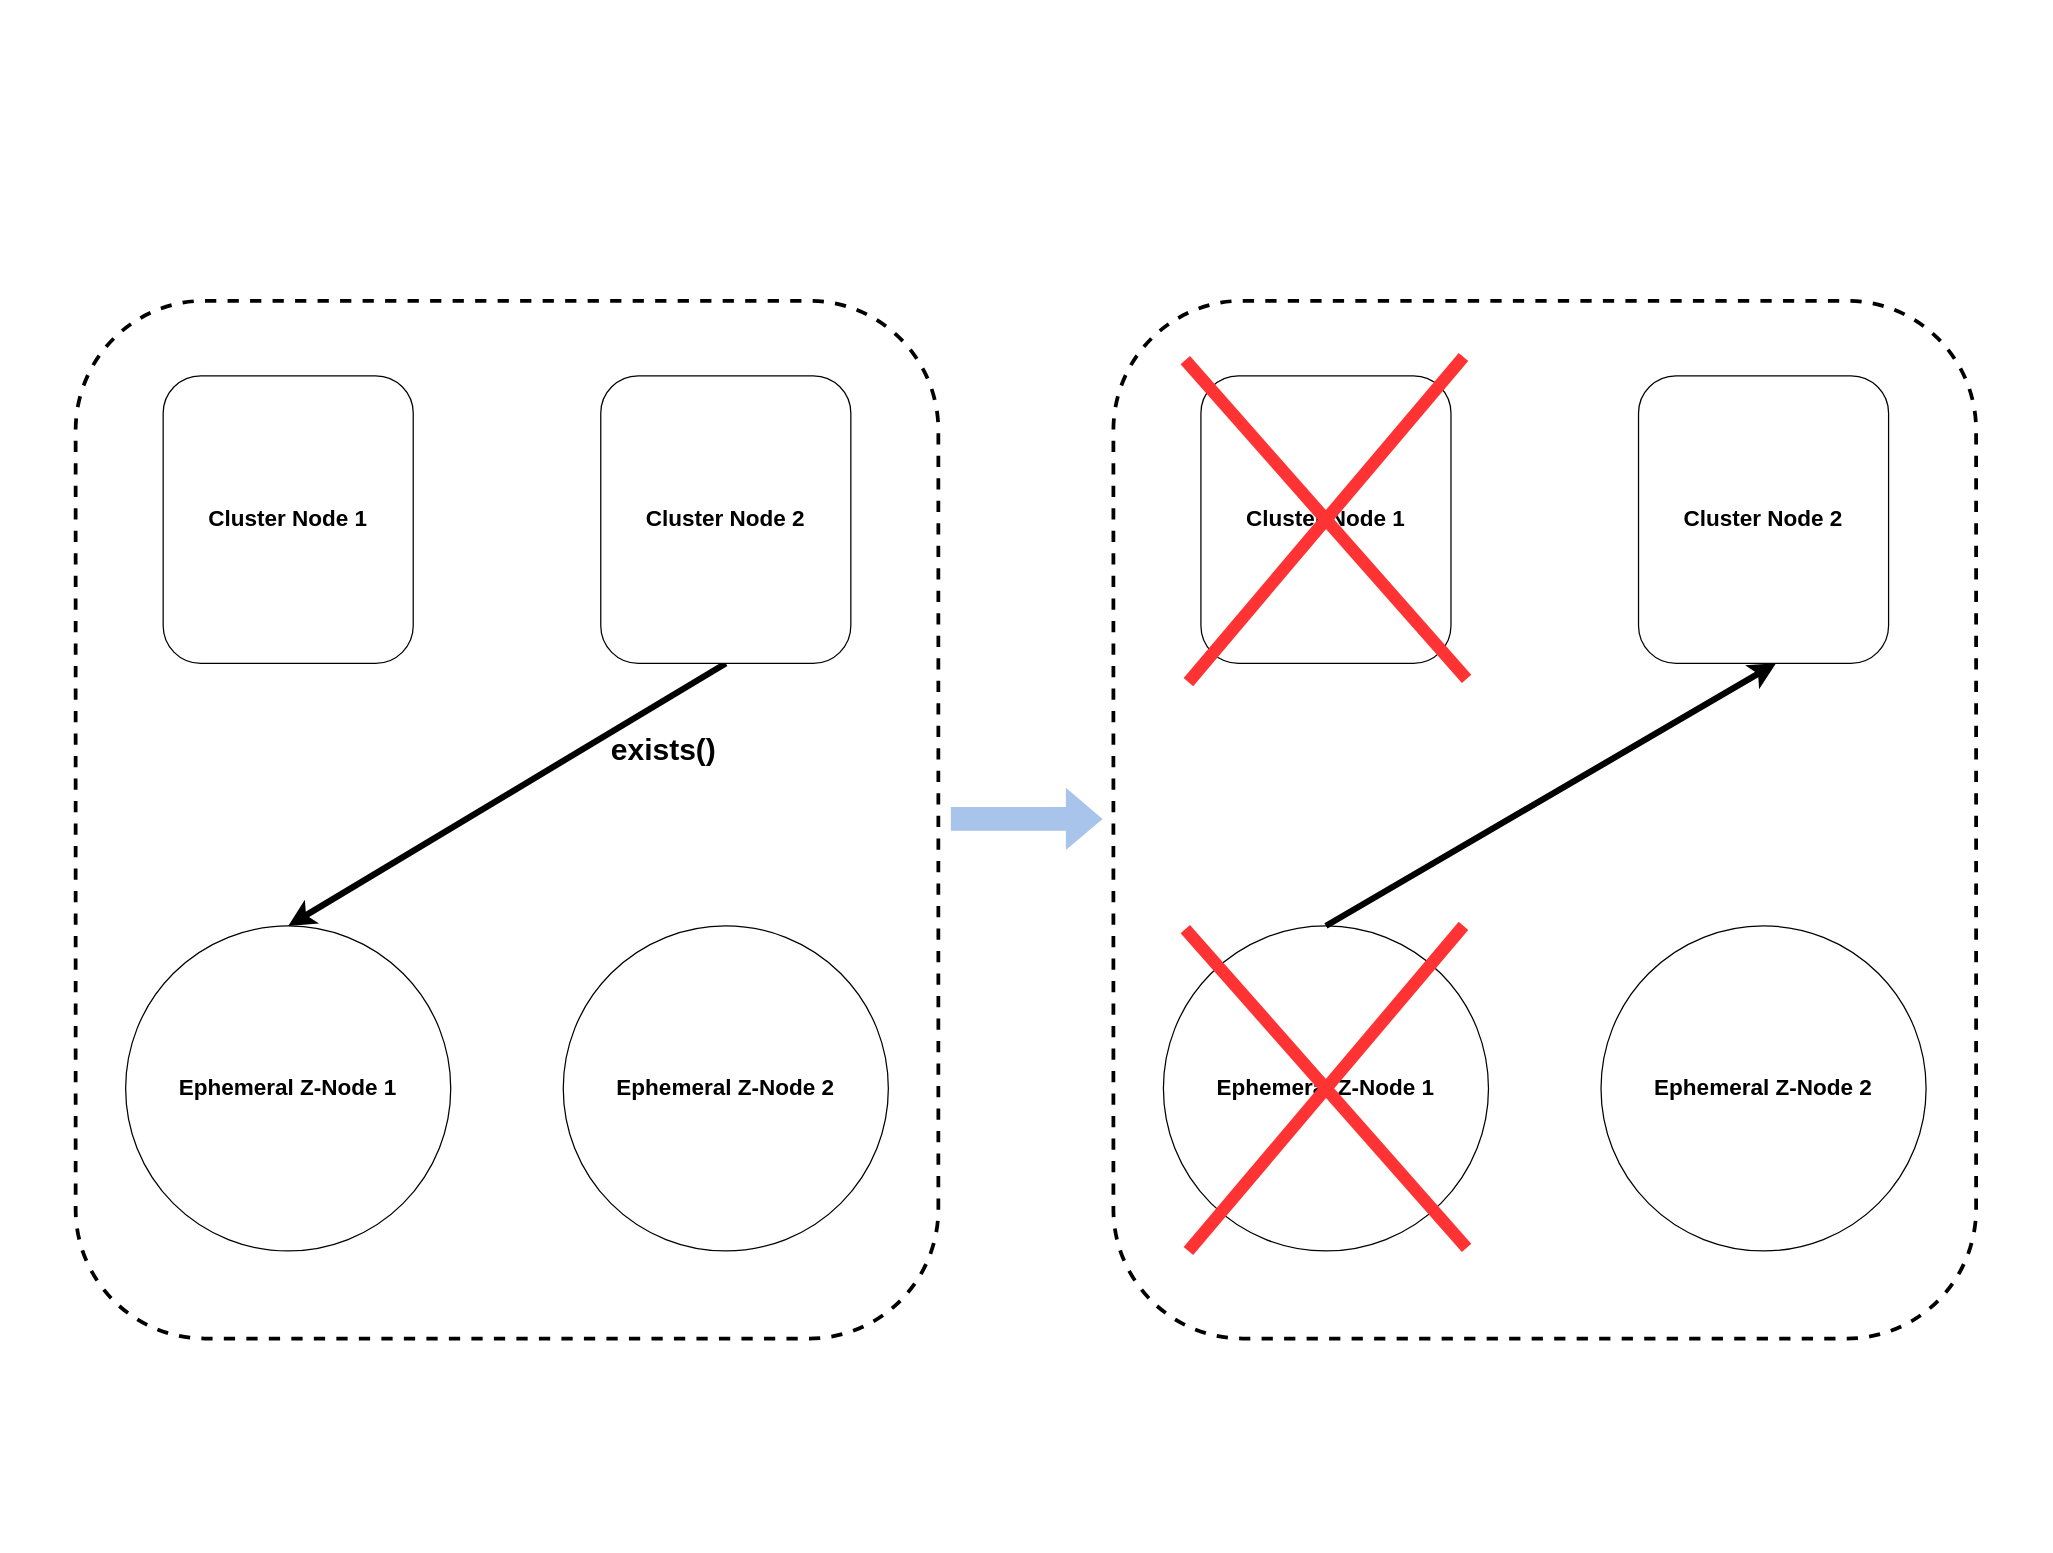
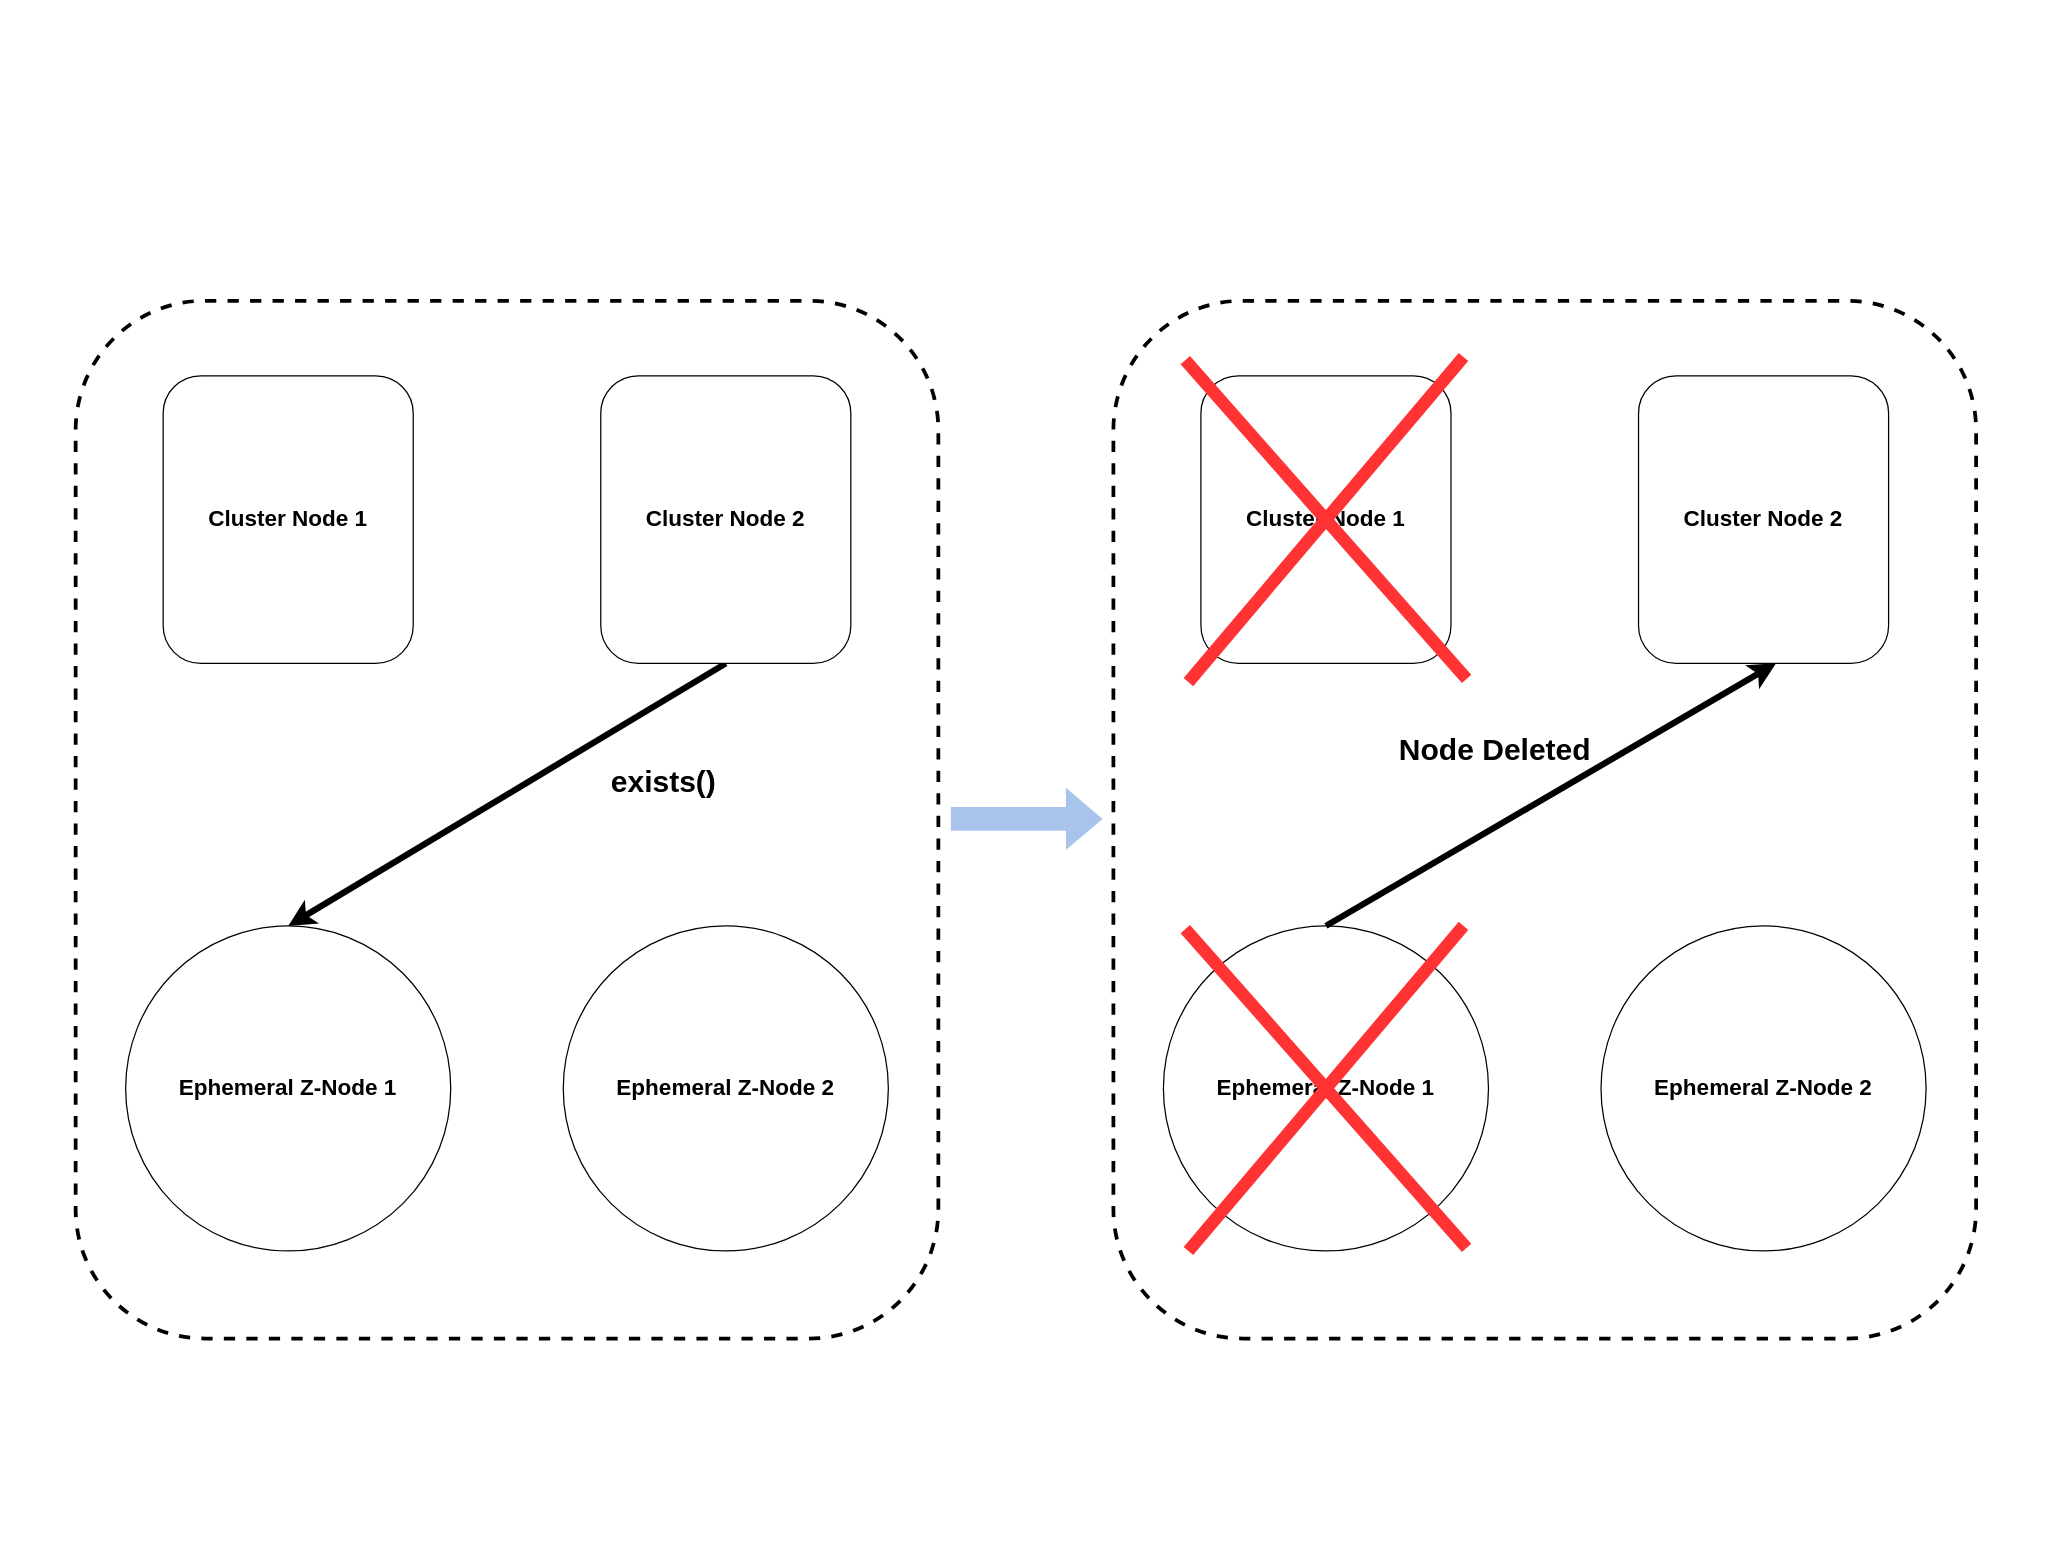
(663, 751) -> (663, 782)
none -> (1494, 751)
